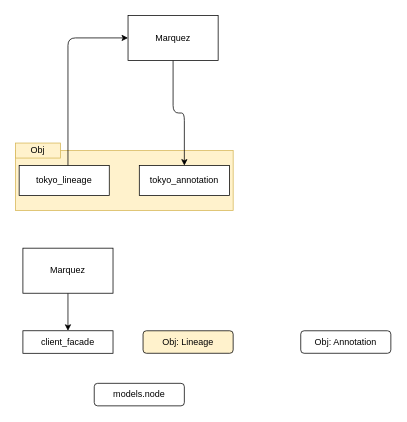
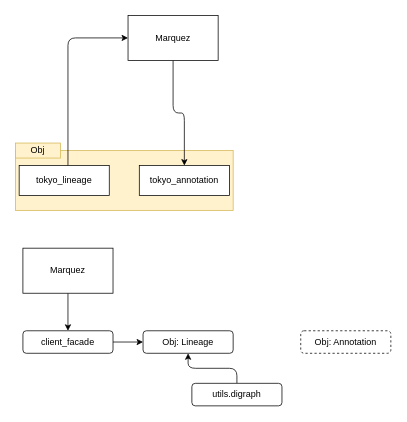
(68, 342) -> (68, 342)
none -> (136, 342)
(188, 342) -> (188, 342)
(345, 342) -> (345, 342)
none -> (214, 368)
(139, 394) -> none
none -> (237, 394)
